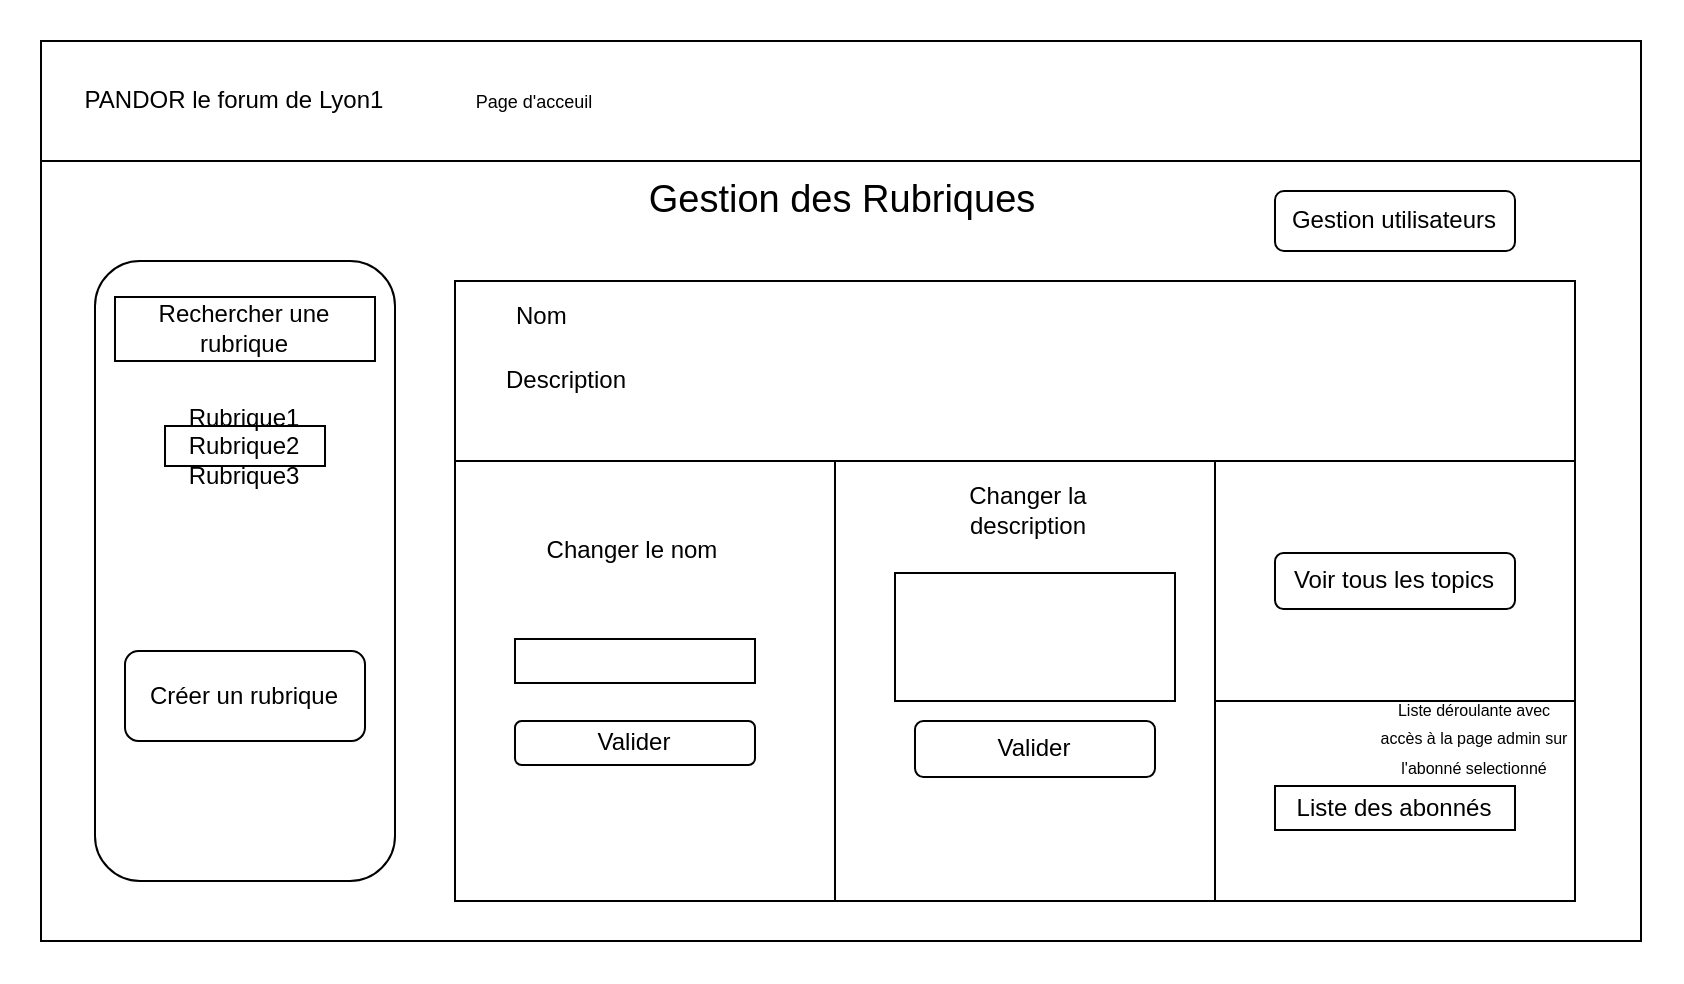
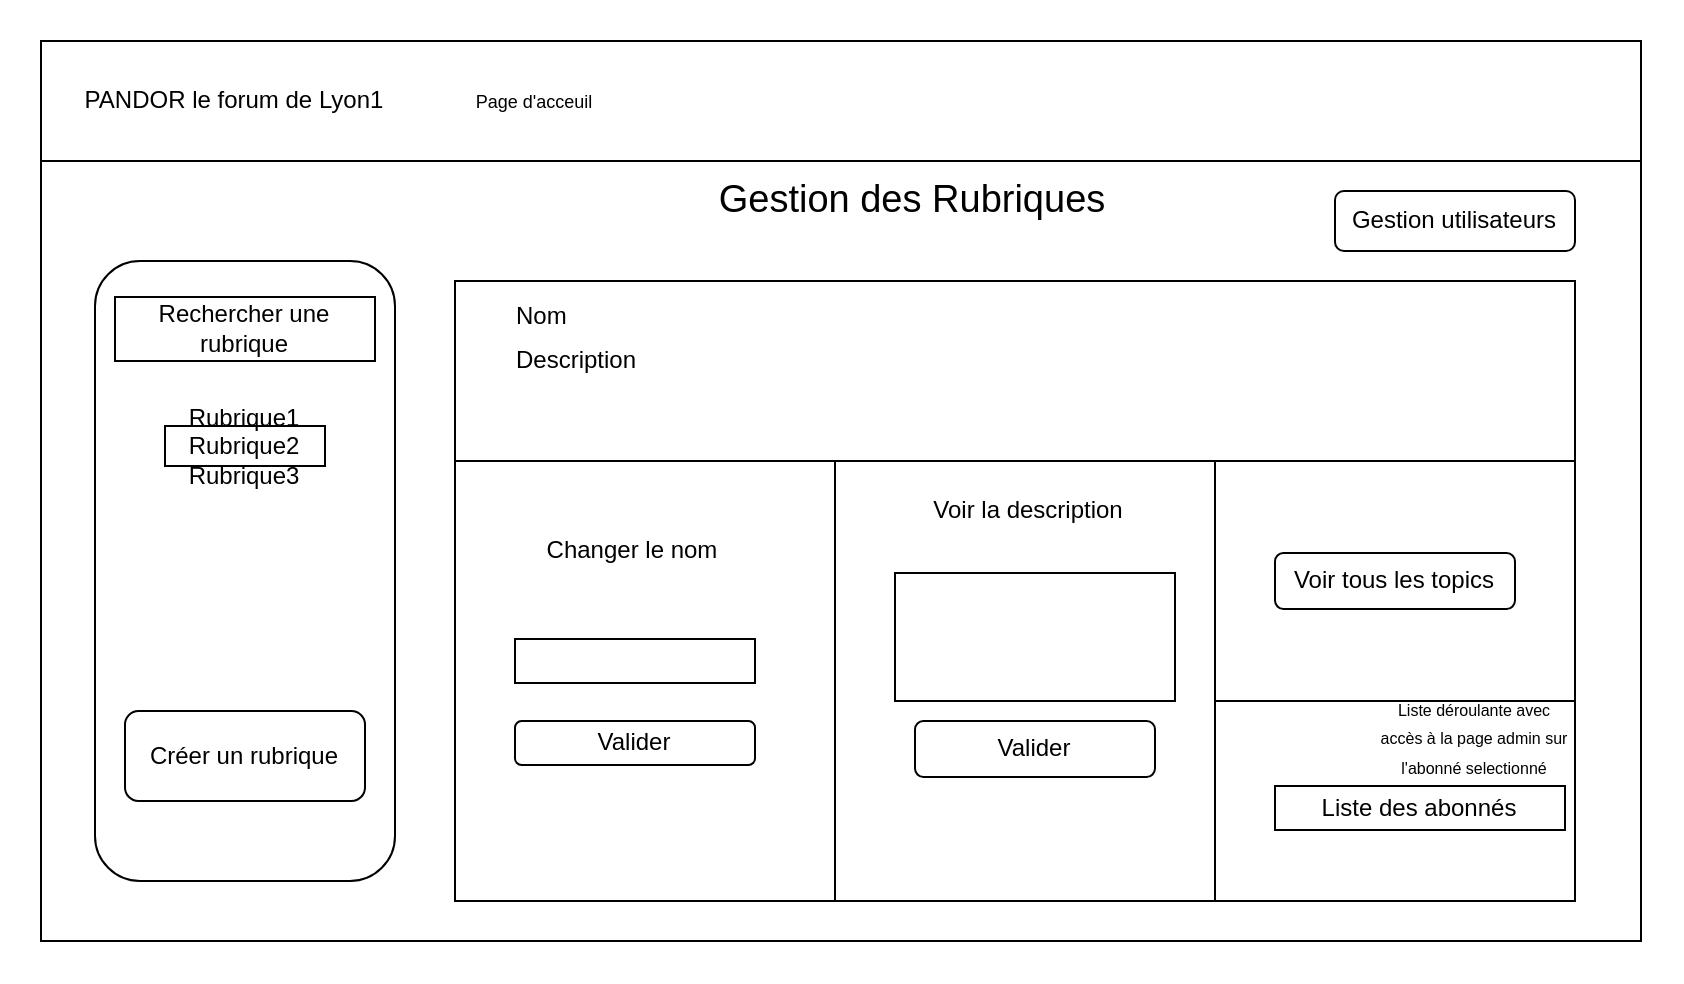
(842, 201) -> (912, 201)
(1395, 221) -> (1455, 221)
(615, 381) -> (625, 361)
(1029, 511) -> (1029, 511)
(245, 696) -> (245, 756)
(1395, 808) -> (1420, 808)
